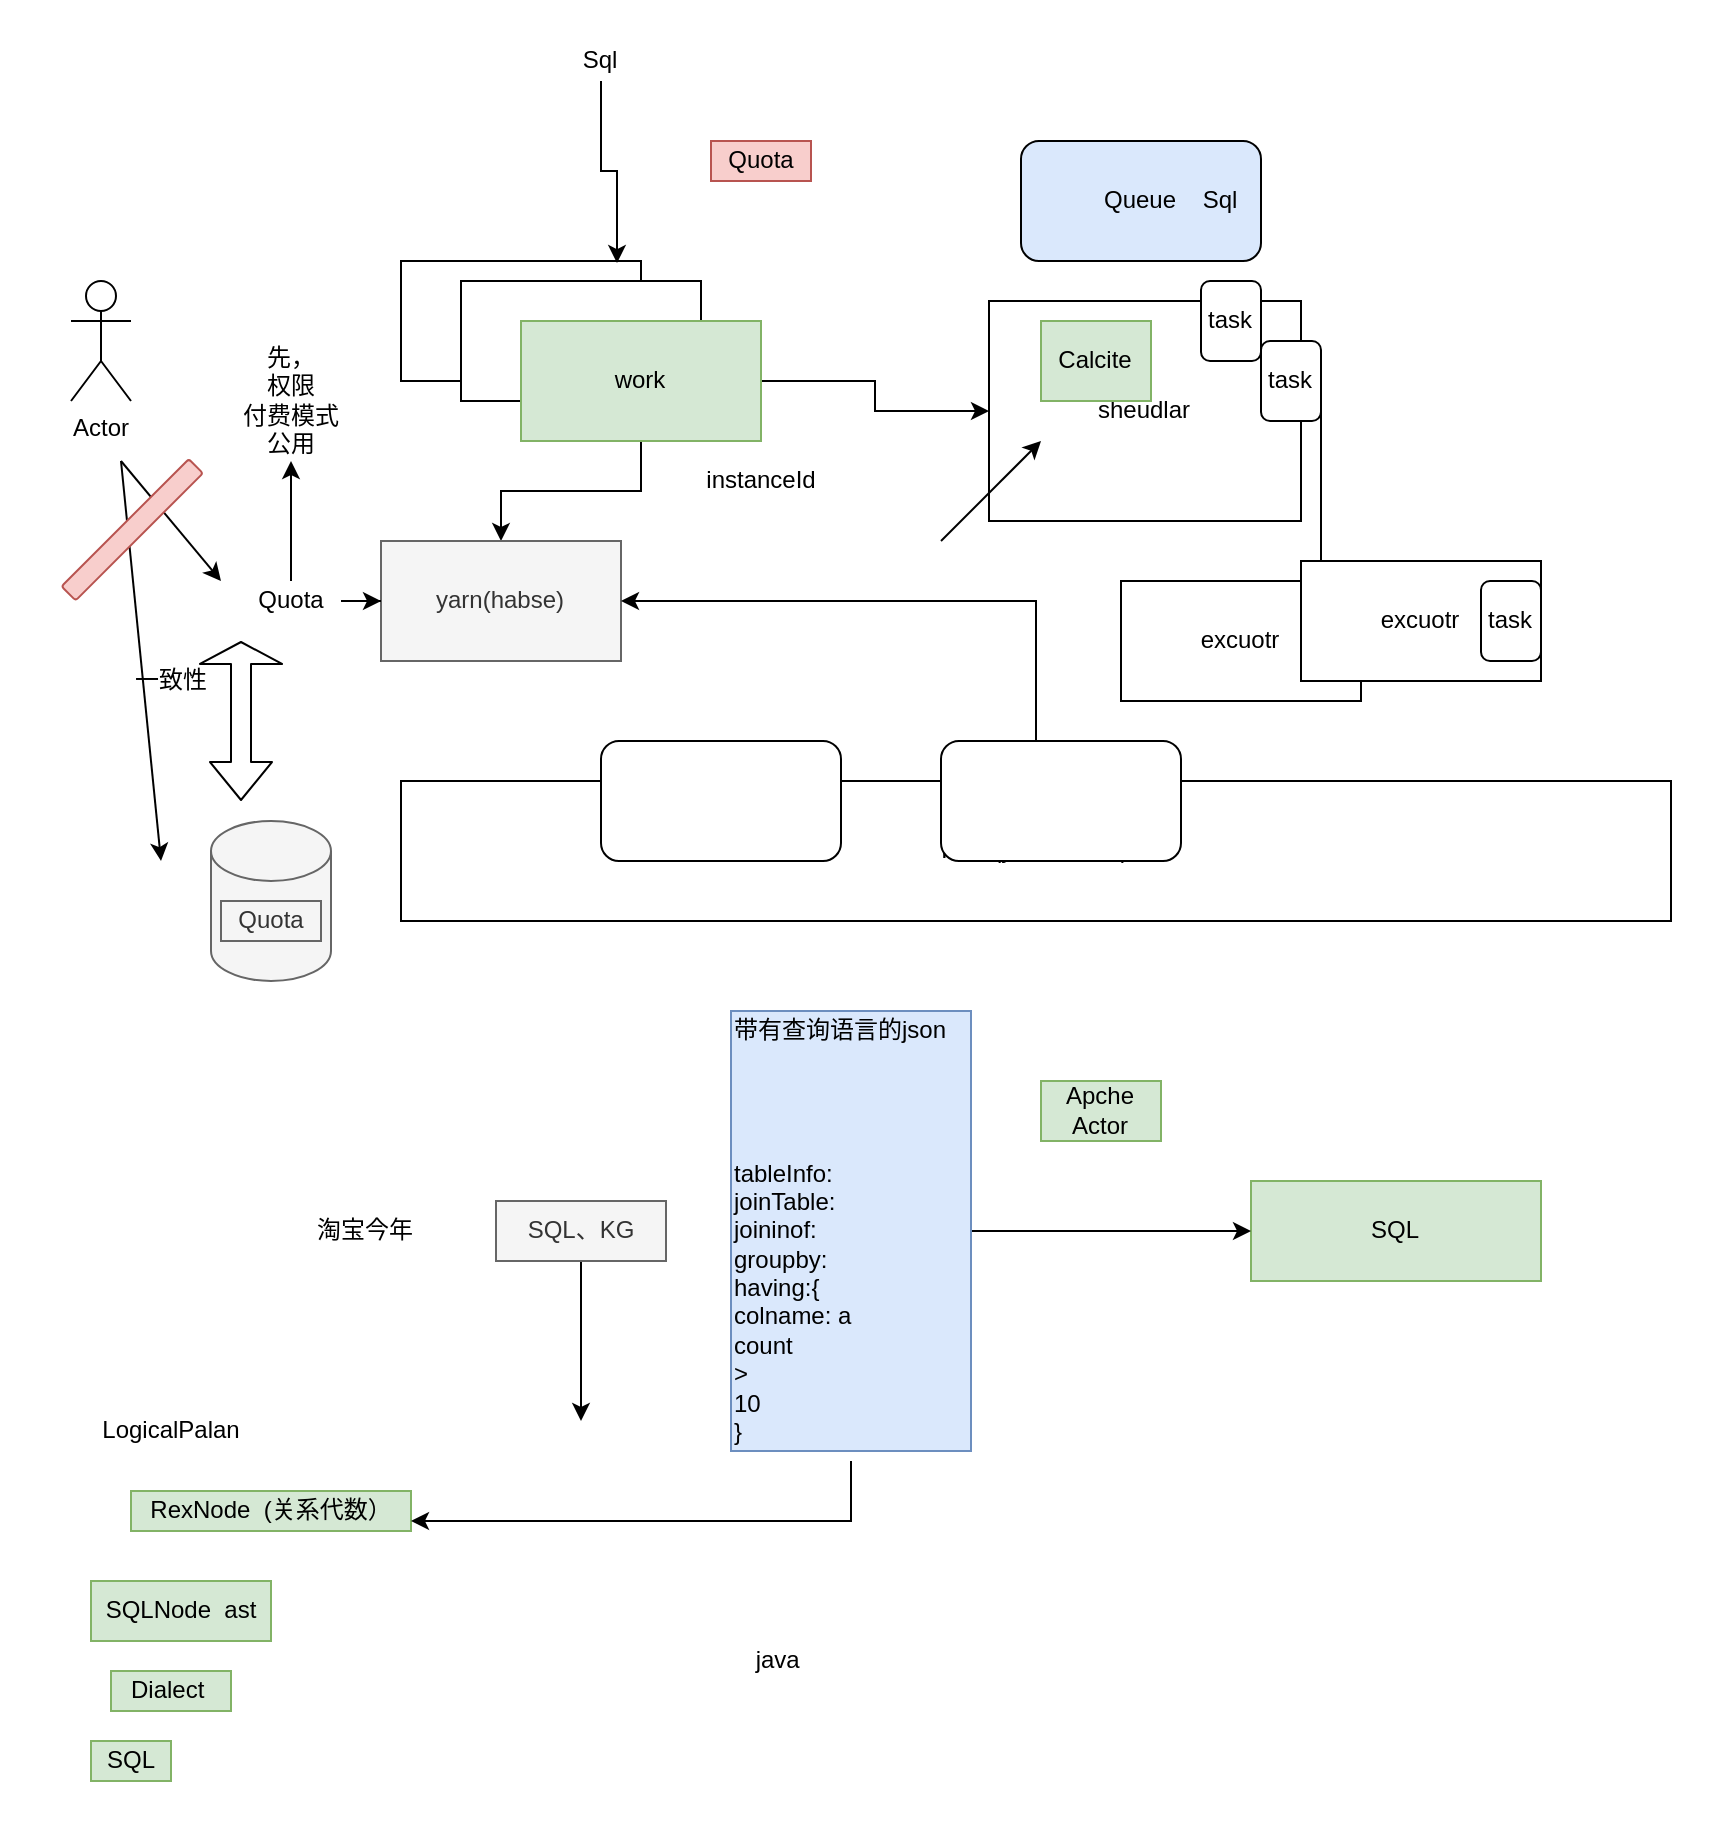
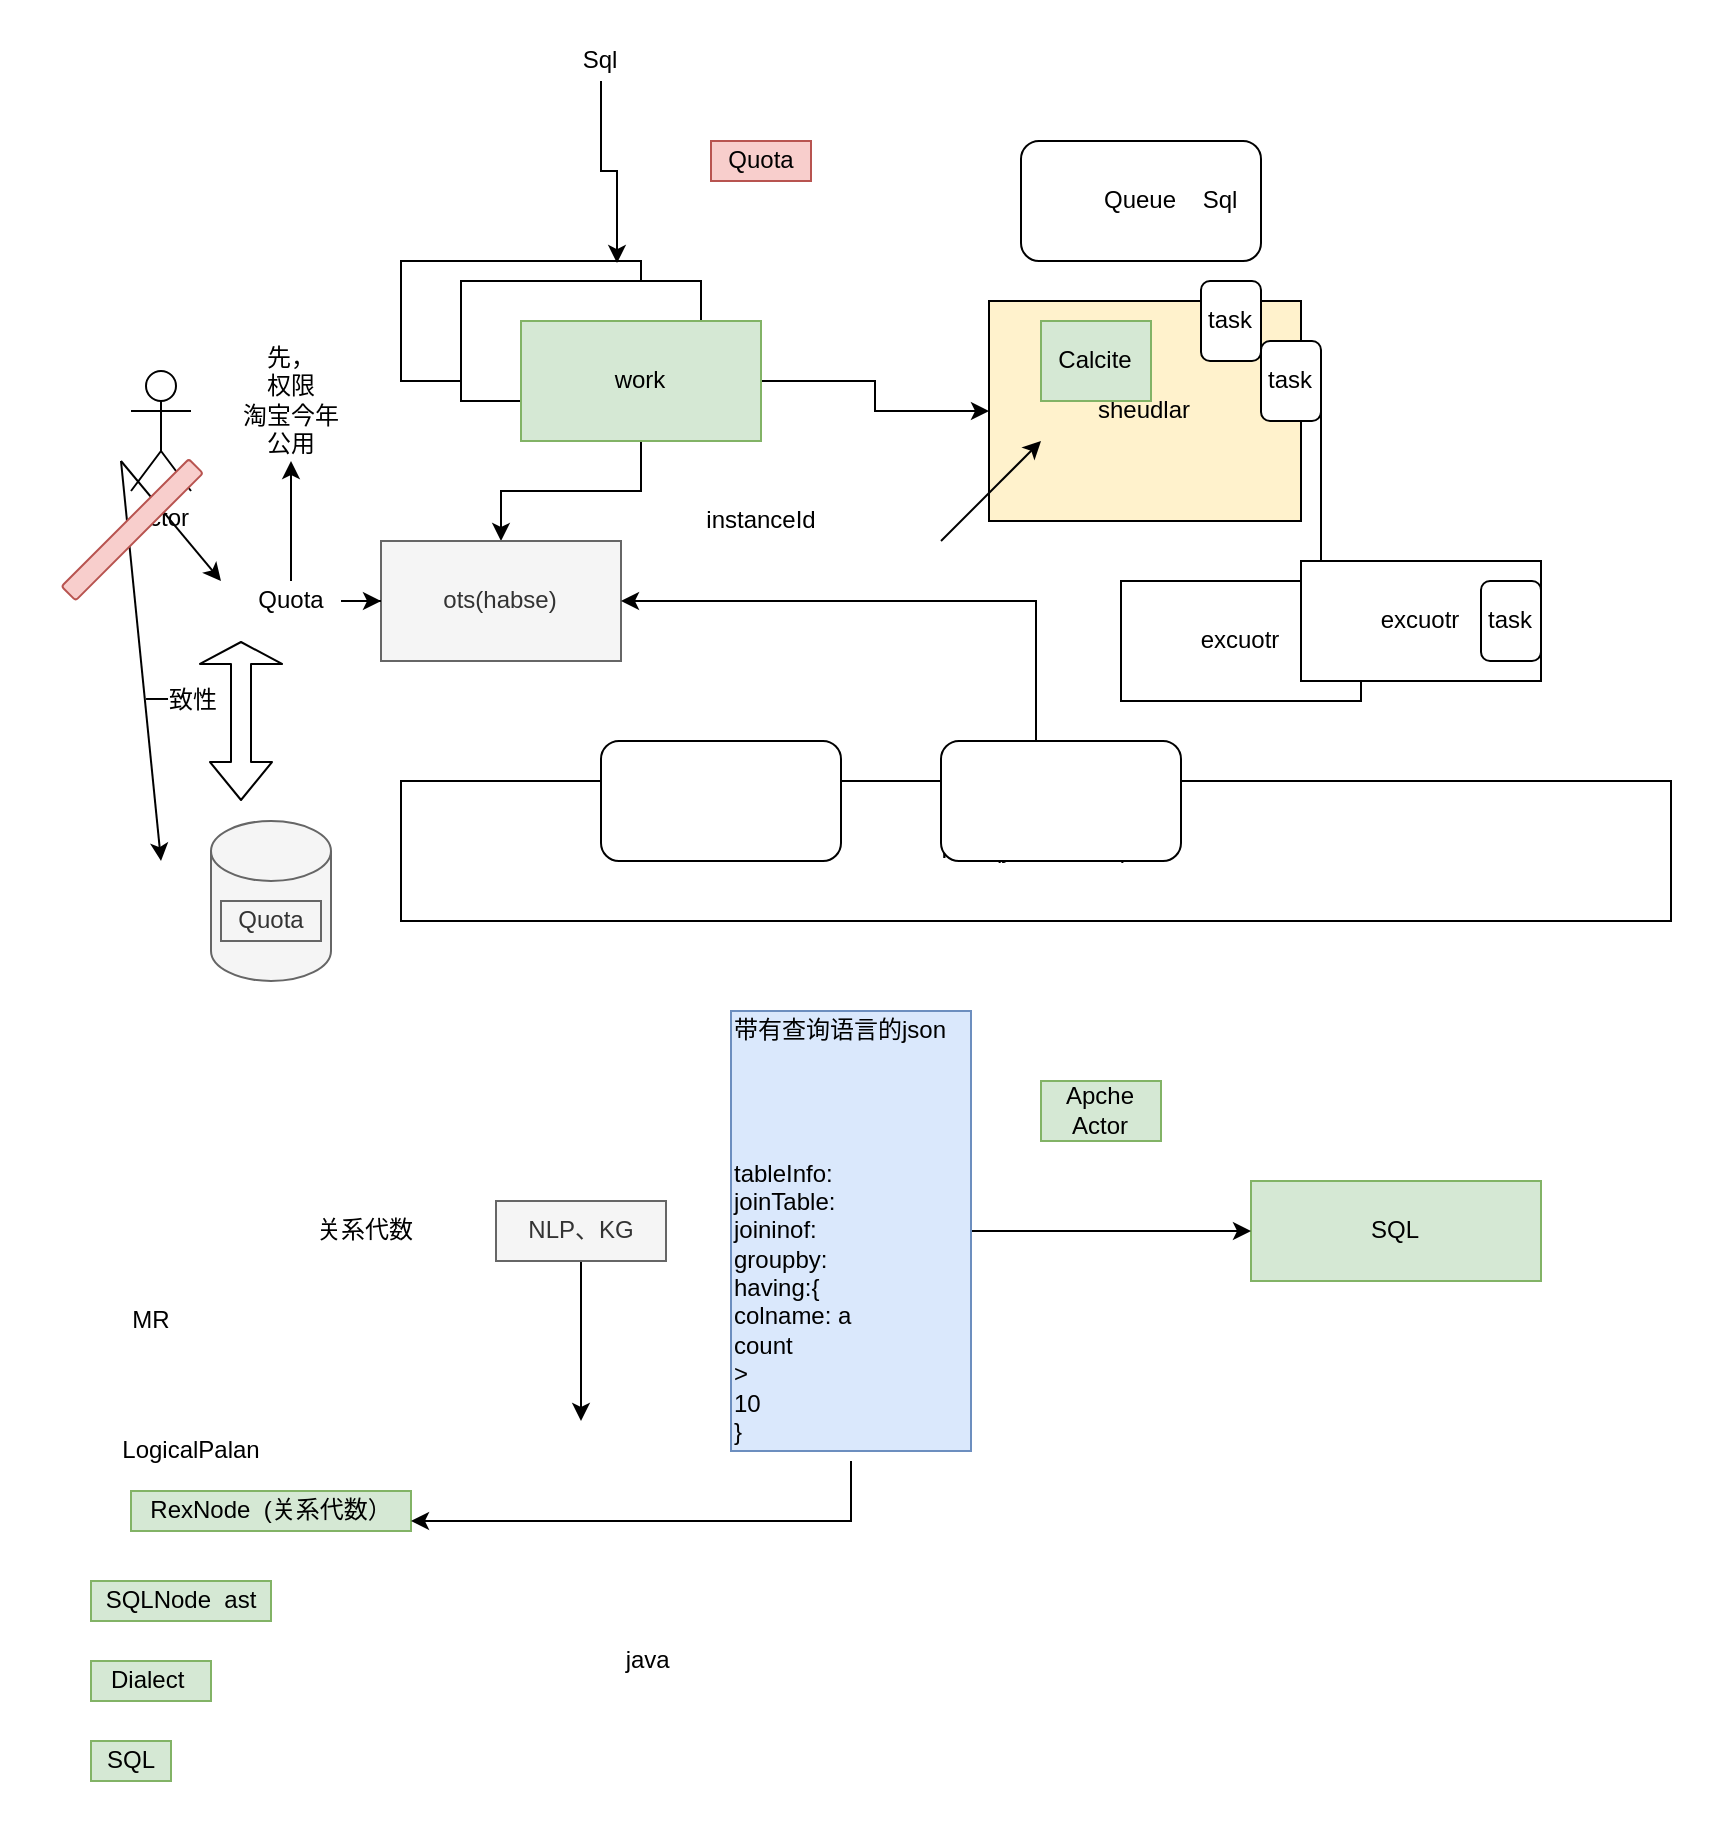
(1141, 201) -> (1141, 201)
(101, 341) -> (161, 431)
(292, 401) -> (292, 401)
(1145, 411) -> (1145, 411)
(761, 481) -> (761, 521)
(501, 601) -> (501, 601)
(171, 681) -> (181, 701)
(366, 1231) -> (366, 1231)
(582, 1231) -> (582, 1231)
none -> (151, 1321)
(171, 1431) -> (191, 1451)
(181, 1611) -> (181, 1601)
(781, 1661) -> (651, 1661)
(171, 1691) -> (151, 1681)
